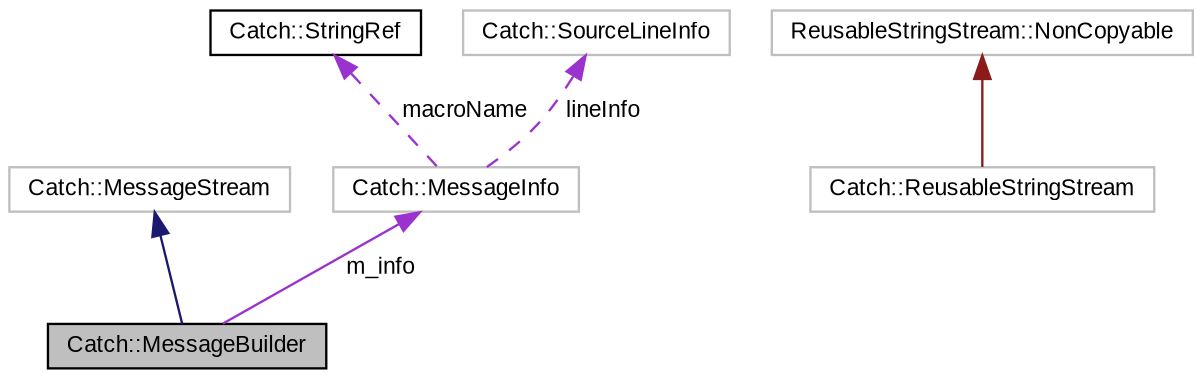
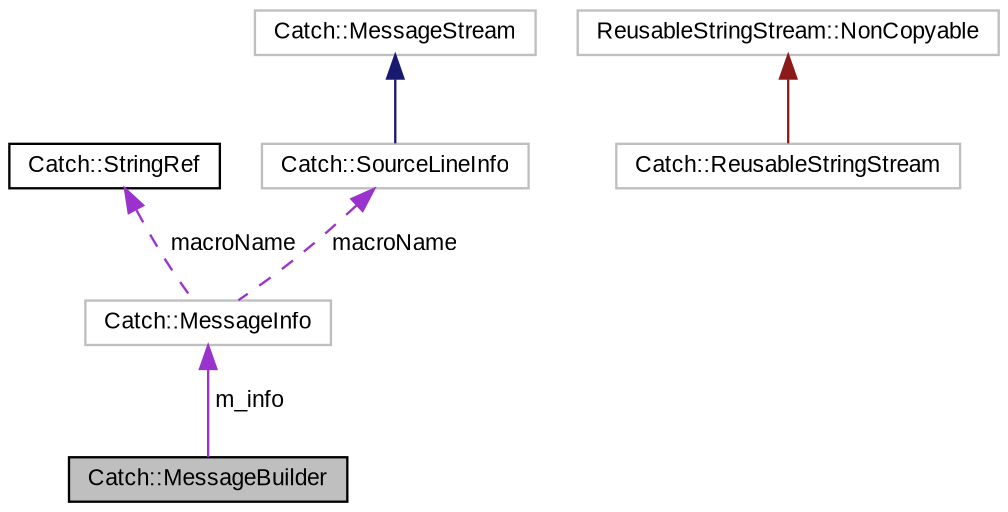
(600, 111) -> (392, 244)
(171, 279) -> (395, 111)
